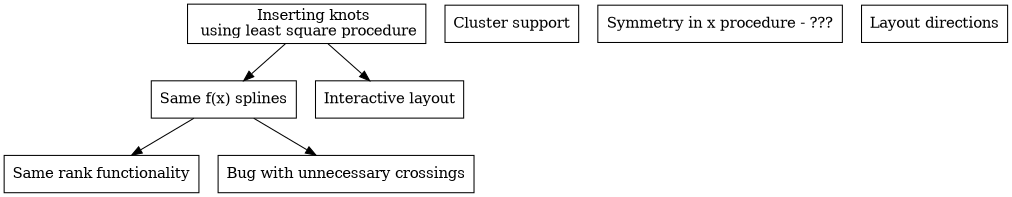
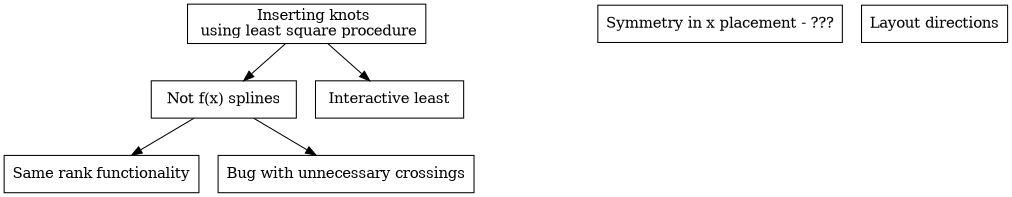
(512, 24) -> none
(720, 24) -> (720, 24)
(224, 99) -> (224, 99)
(390, 99) -> (390, 99)
